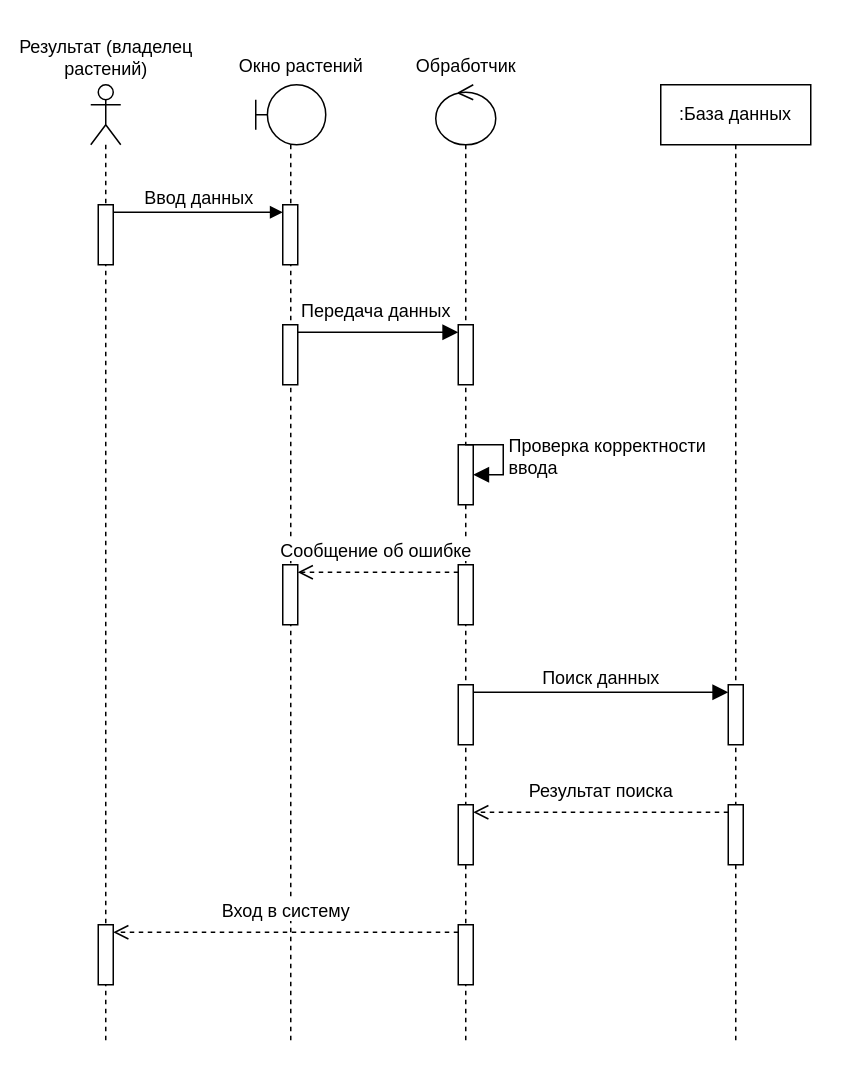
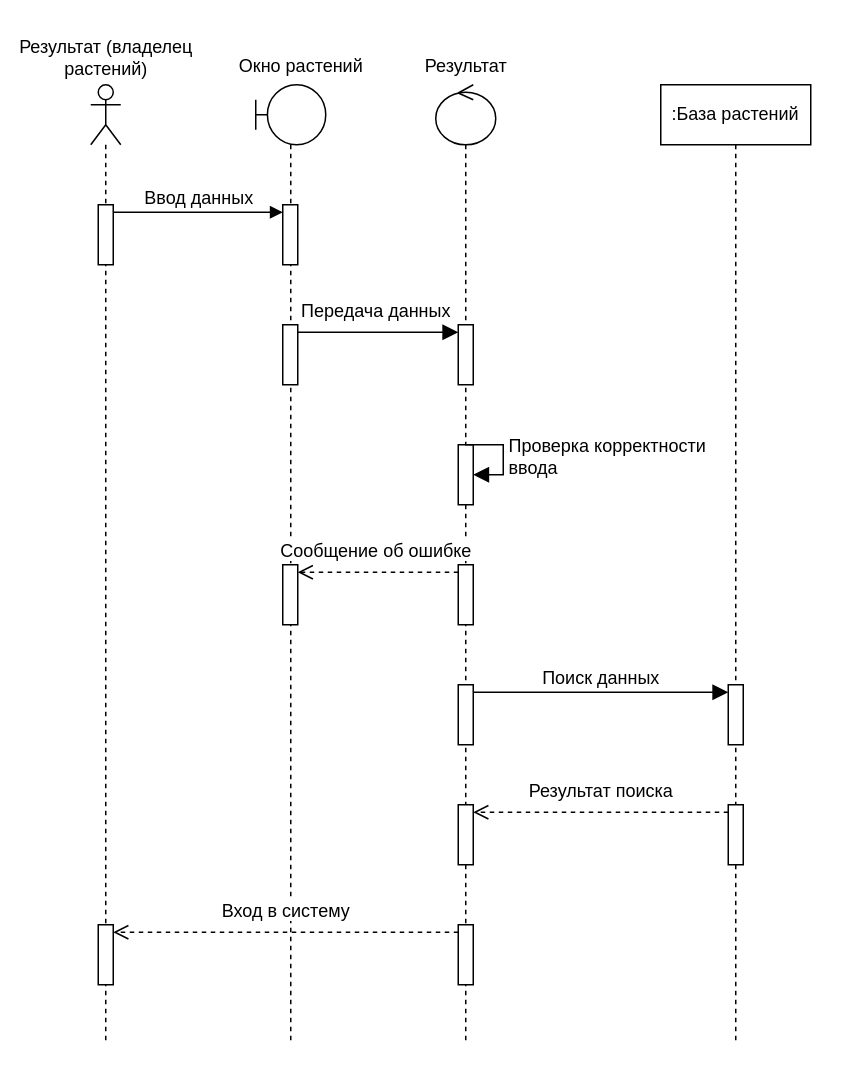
(467, 67) -> (467, 67)
(736, 115) -> (736, 115)
